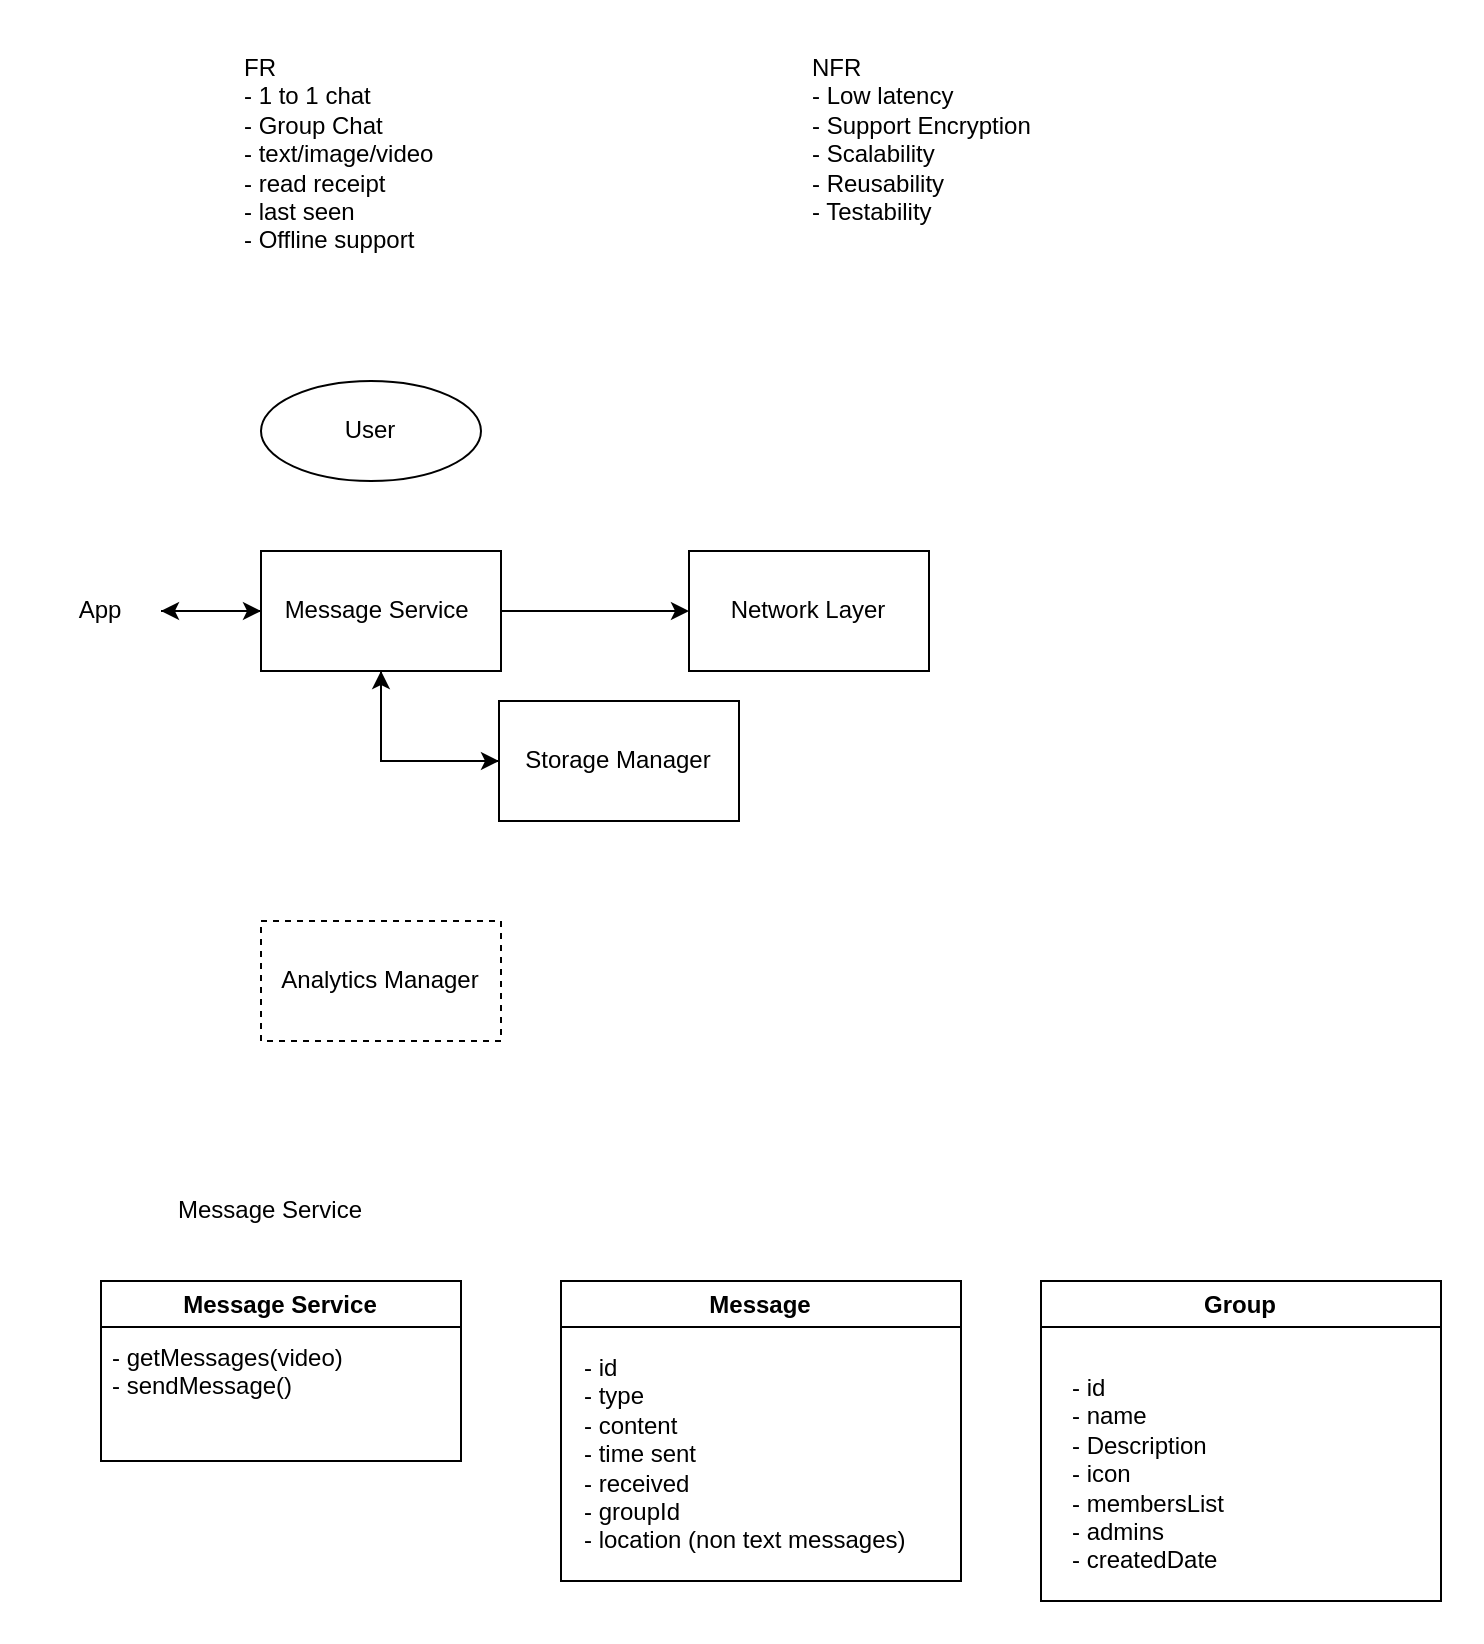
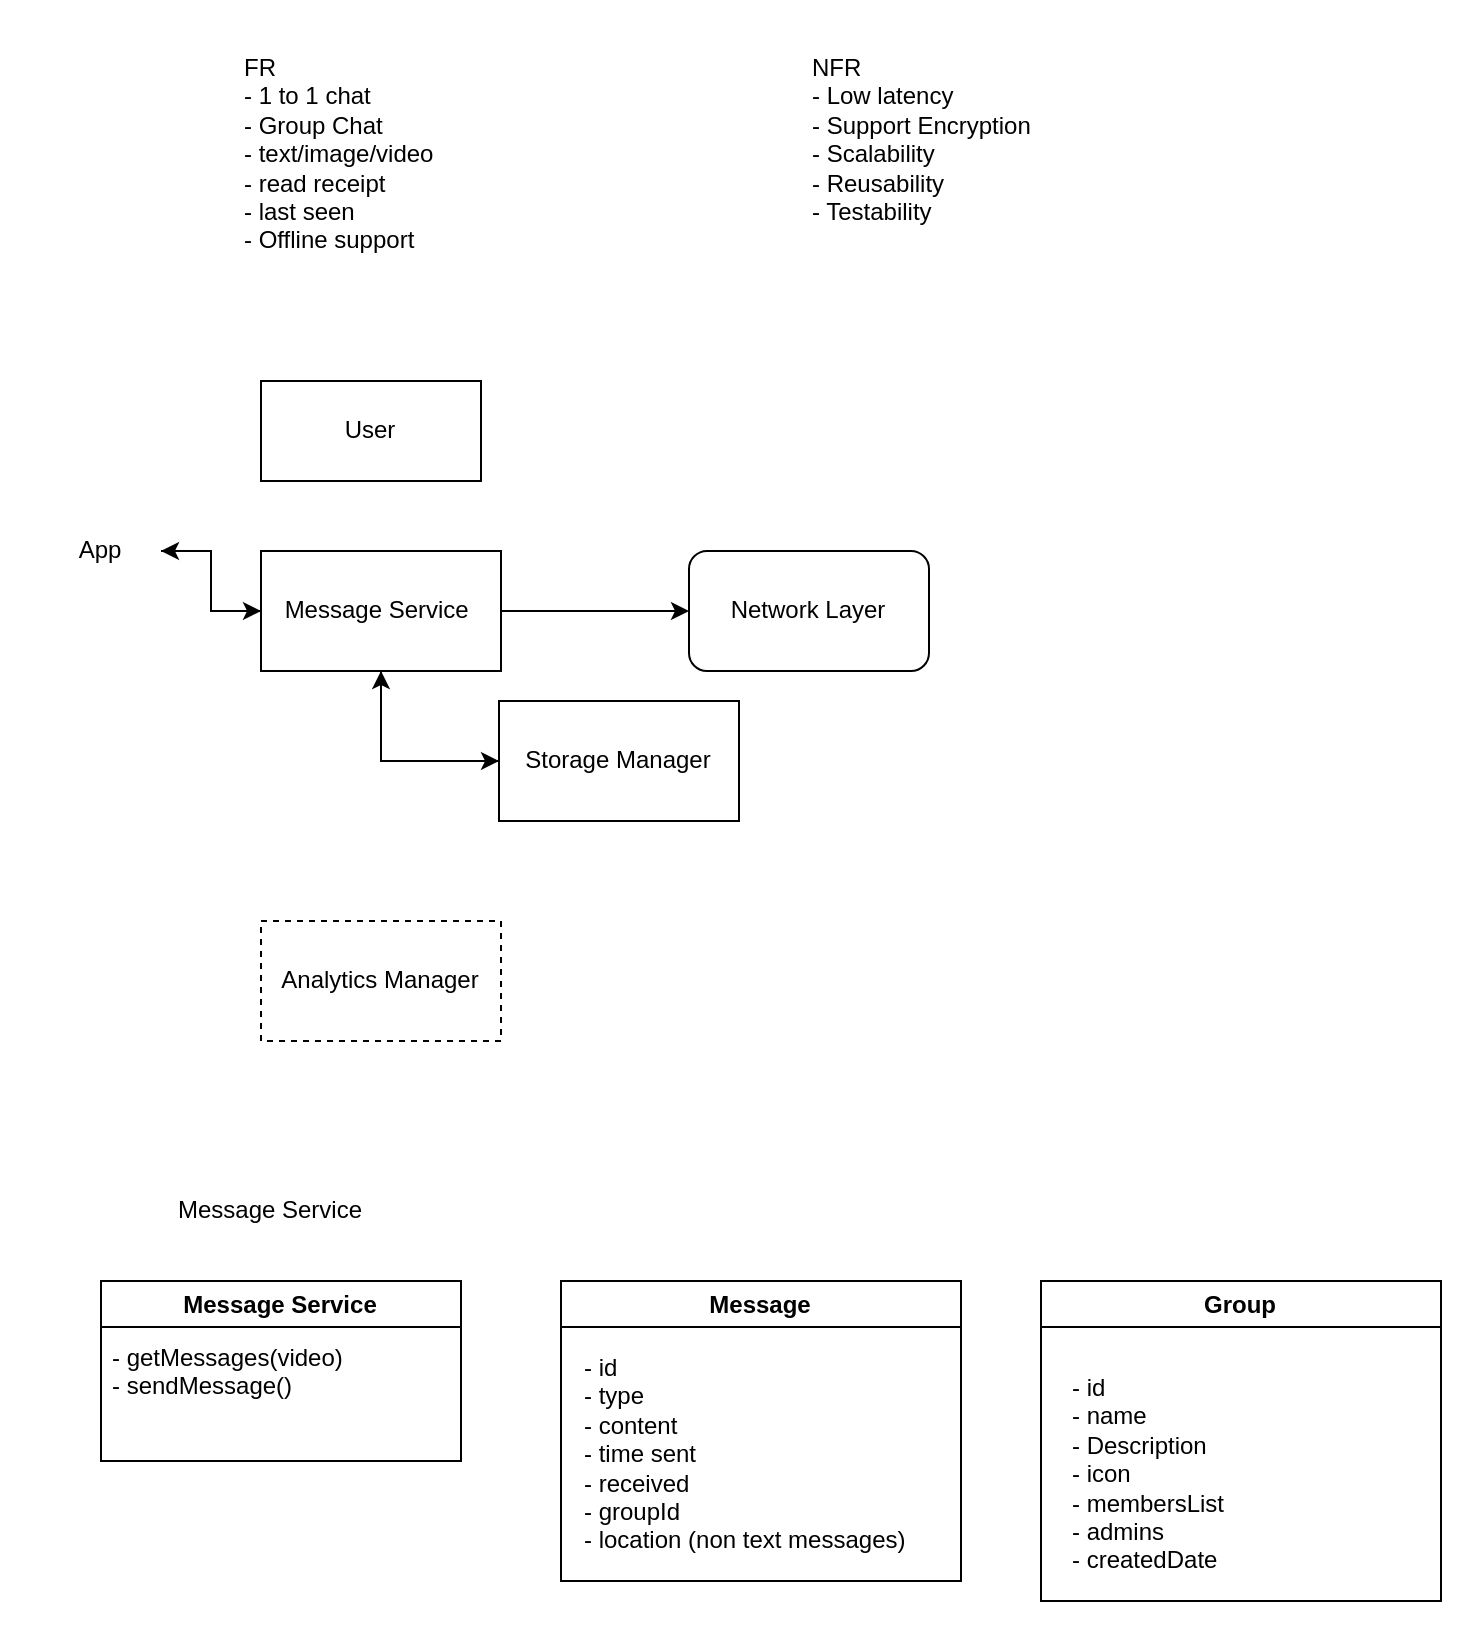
(371, 431) -> (371, 431)
(101, 611) -> (101, 551)
(809, 611) -> (809, 611)
